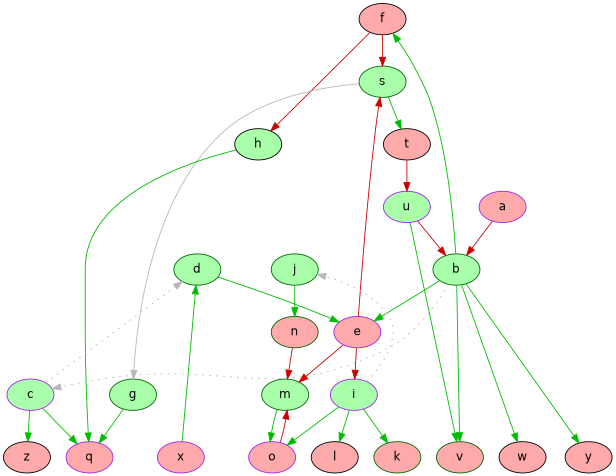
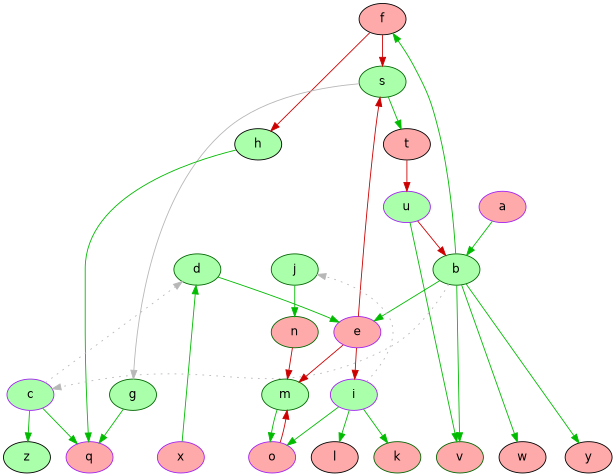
(482, 235) -> (482, 235)
(27, 457) -> (27, 457)
